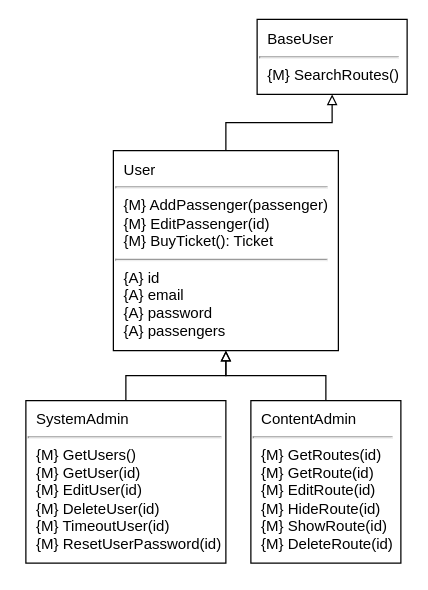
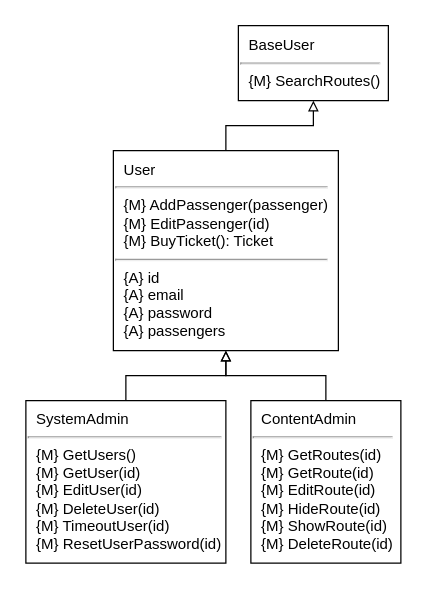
(332, 57) -> (313, 63)
